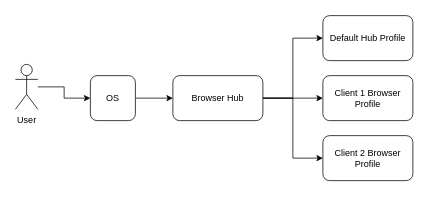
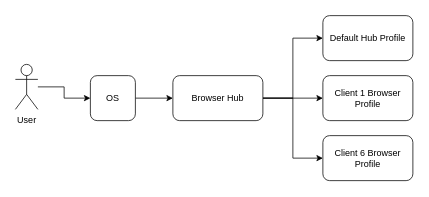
(368, 158) -> (368, 158)
